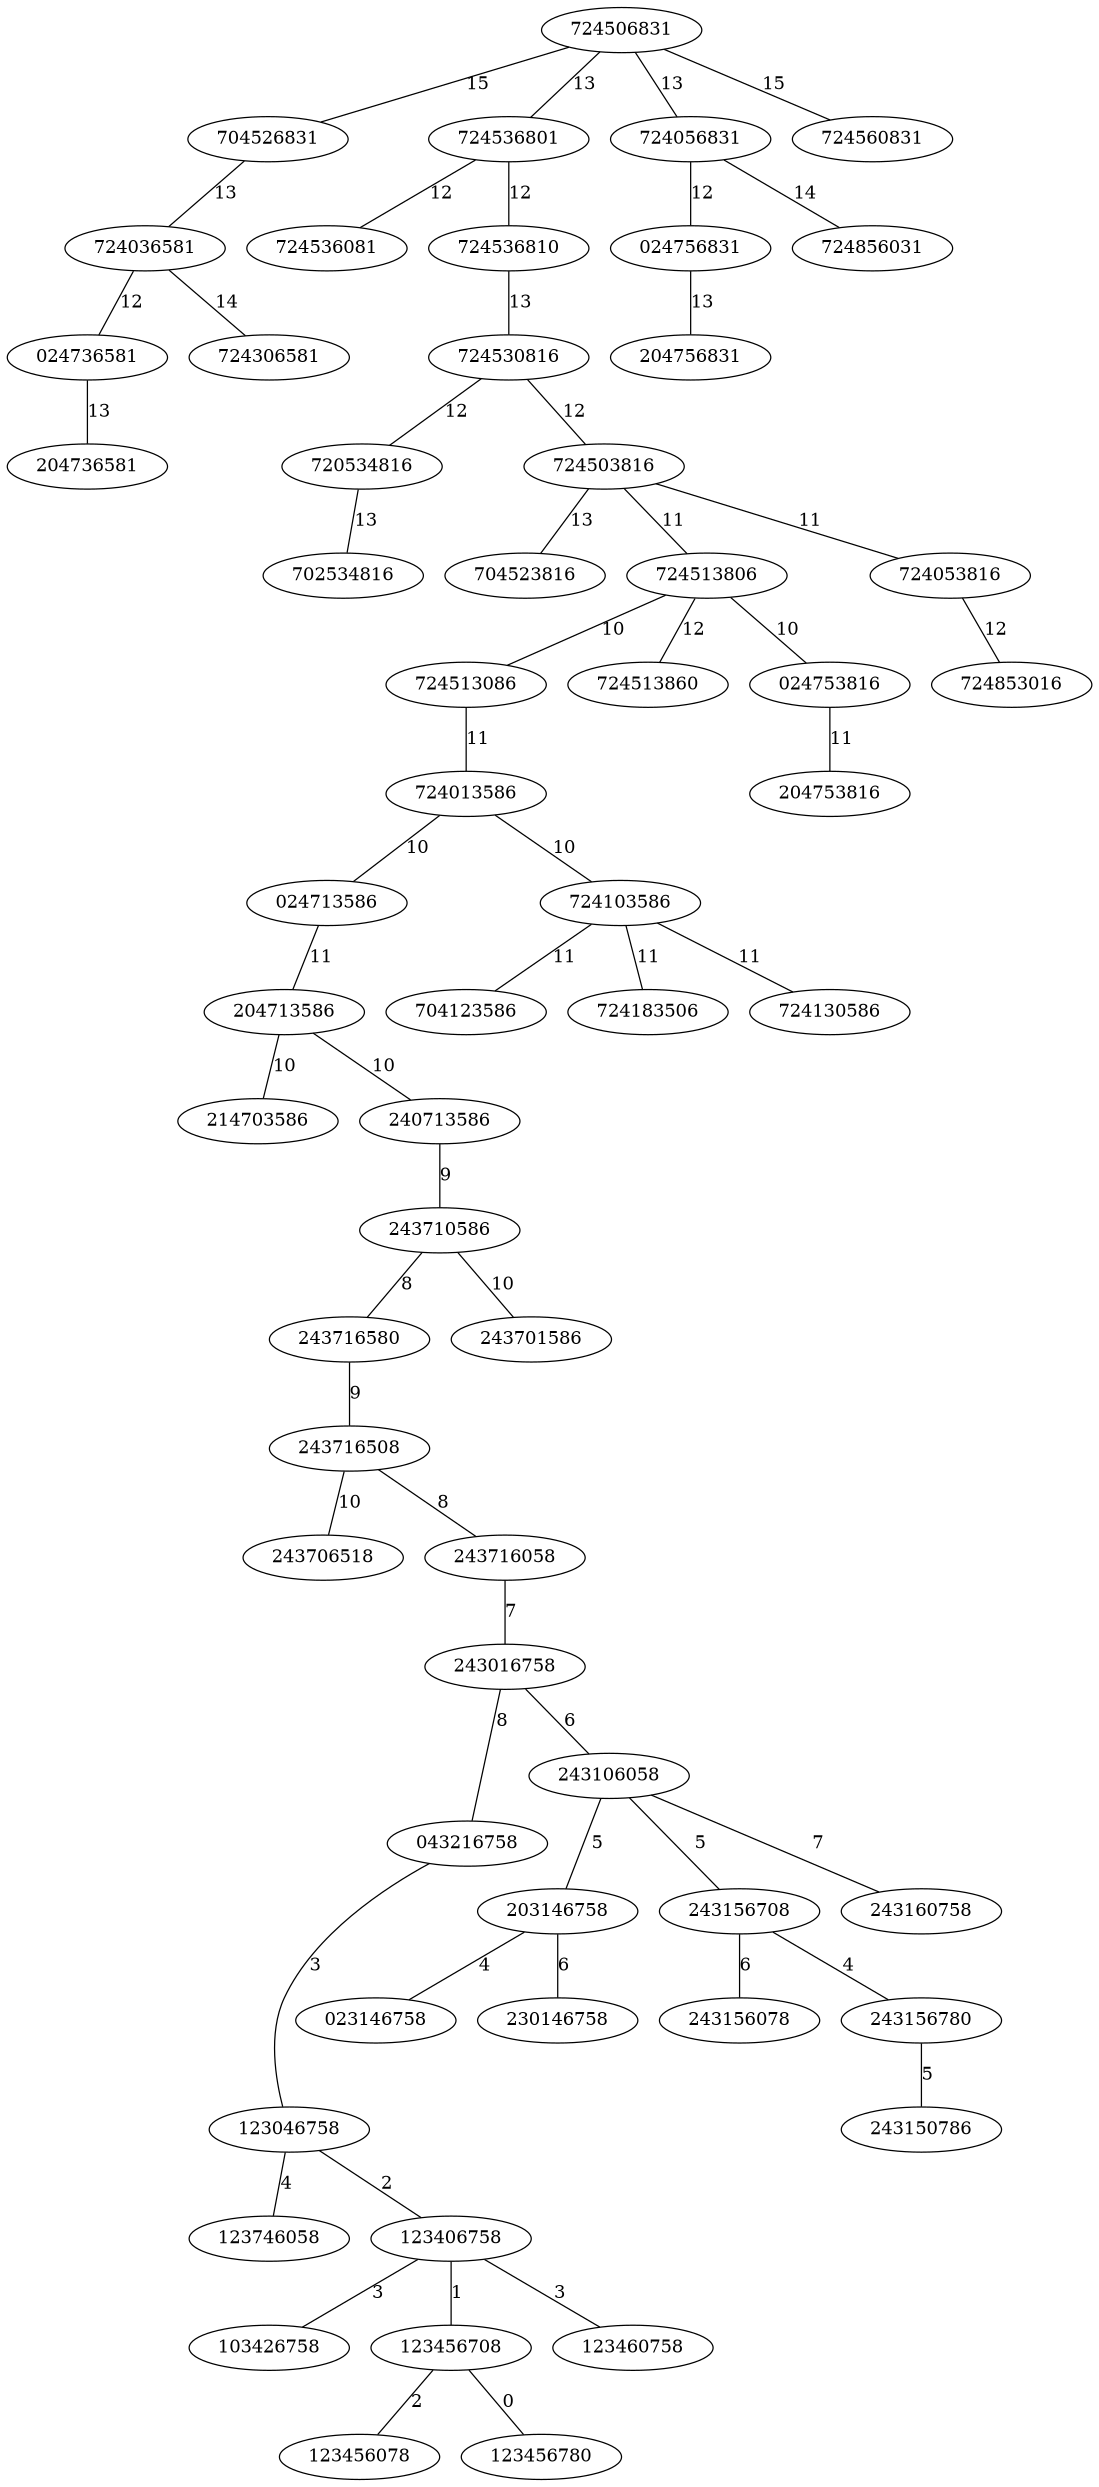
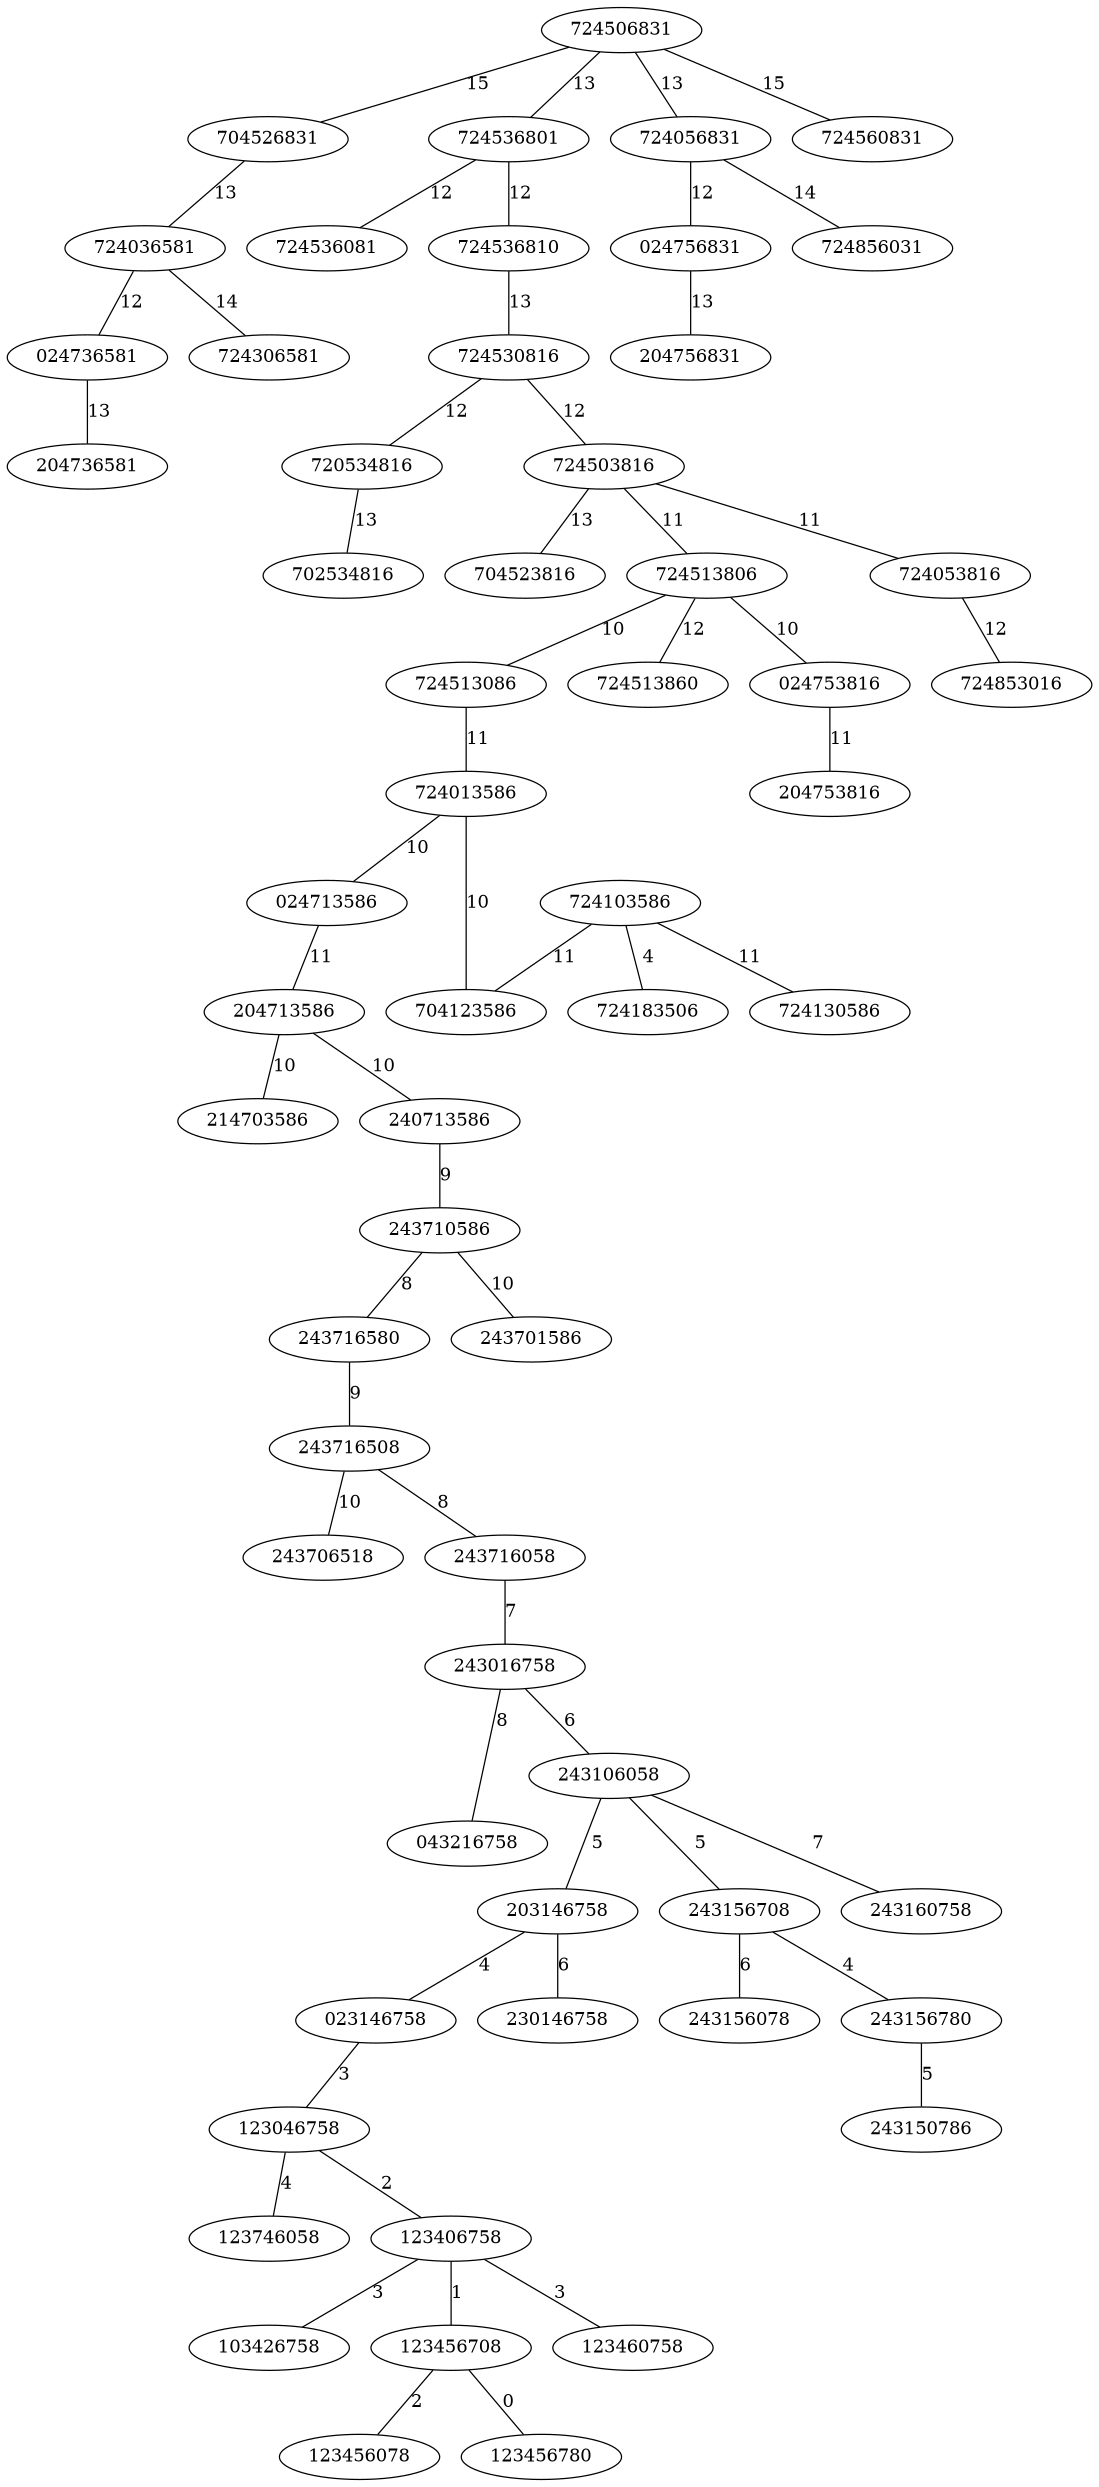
(543, 848) -> (466, 903)
(649, 958) -> (649, 958)
(308, 1960) -> (333, 2075)
